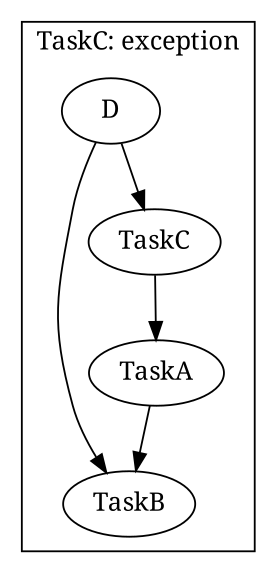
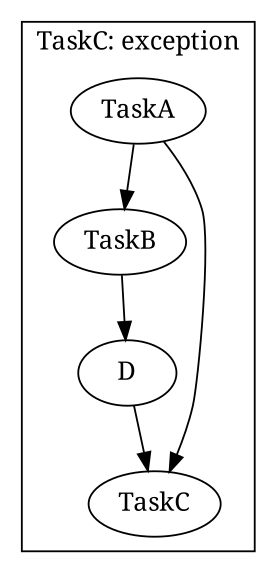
(155, 299) -> (204, 295)
(59, 300) -> (123, 299)
